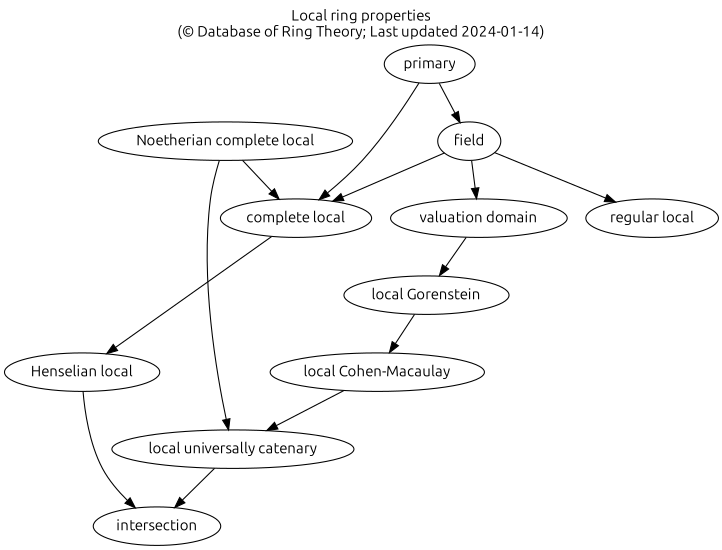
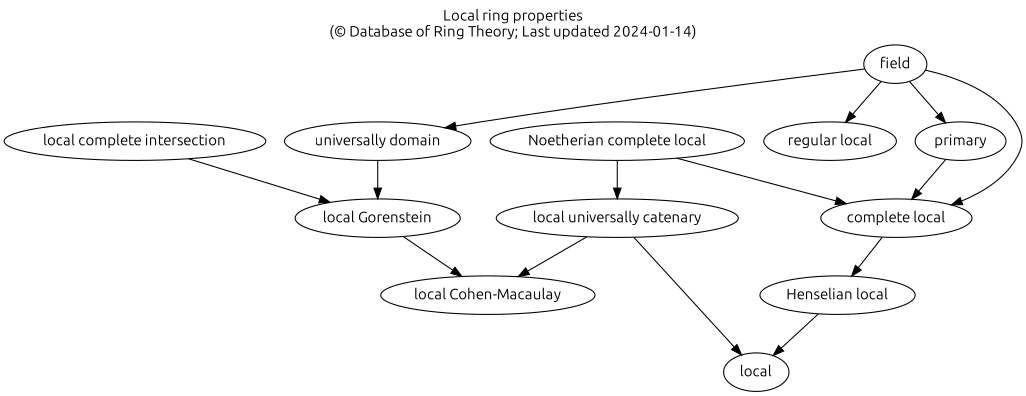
(447, 98) -> (924, 98)
none -> (135, 141)
(479, 218) -> (378, 141)
(310, 408) -> (557, 254)
(157, 526) -> (756, 372)
